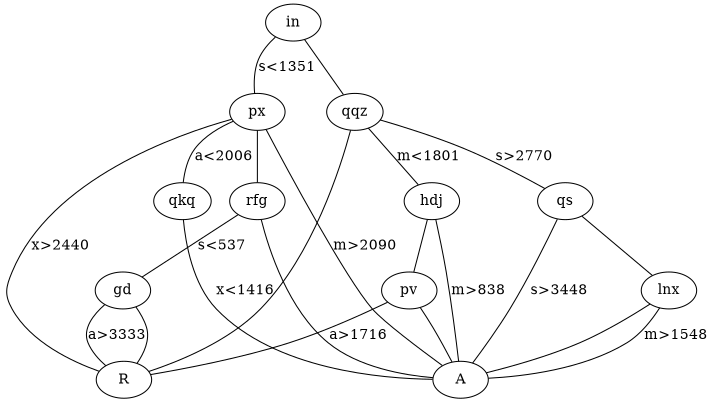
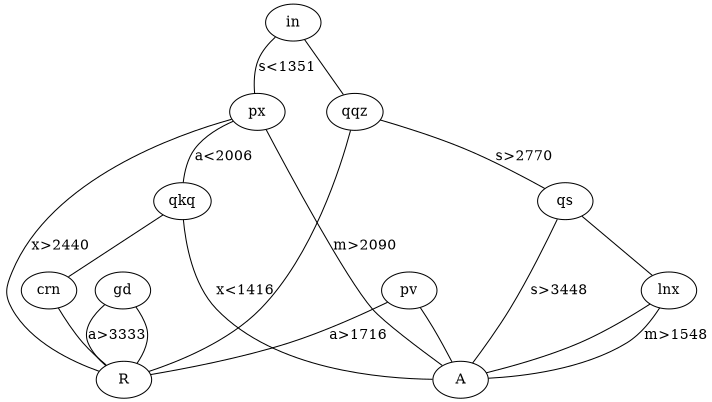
(257, 201) -> none
(432, 201) -> none
none -> (49, 290)
